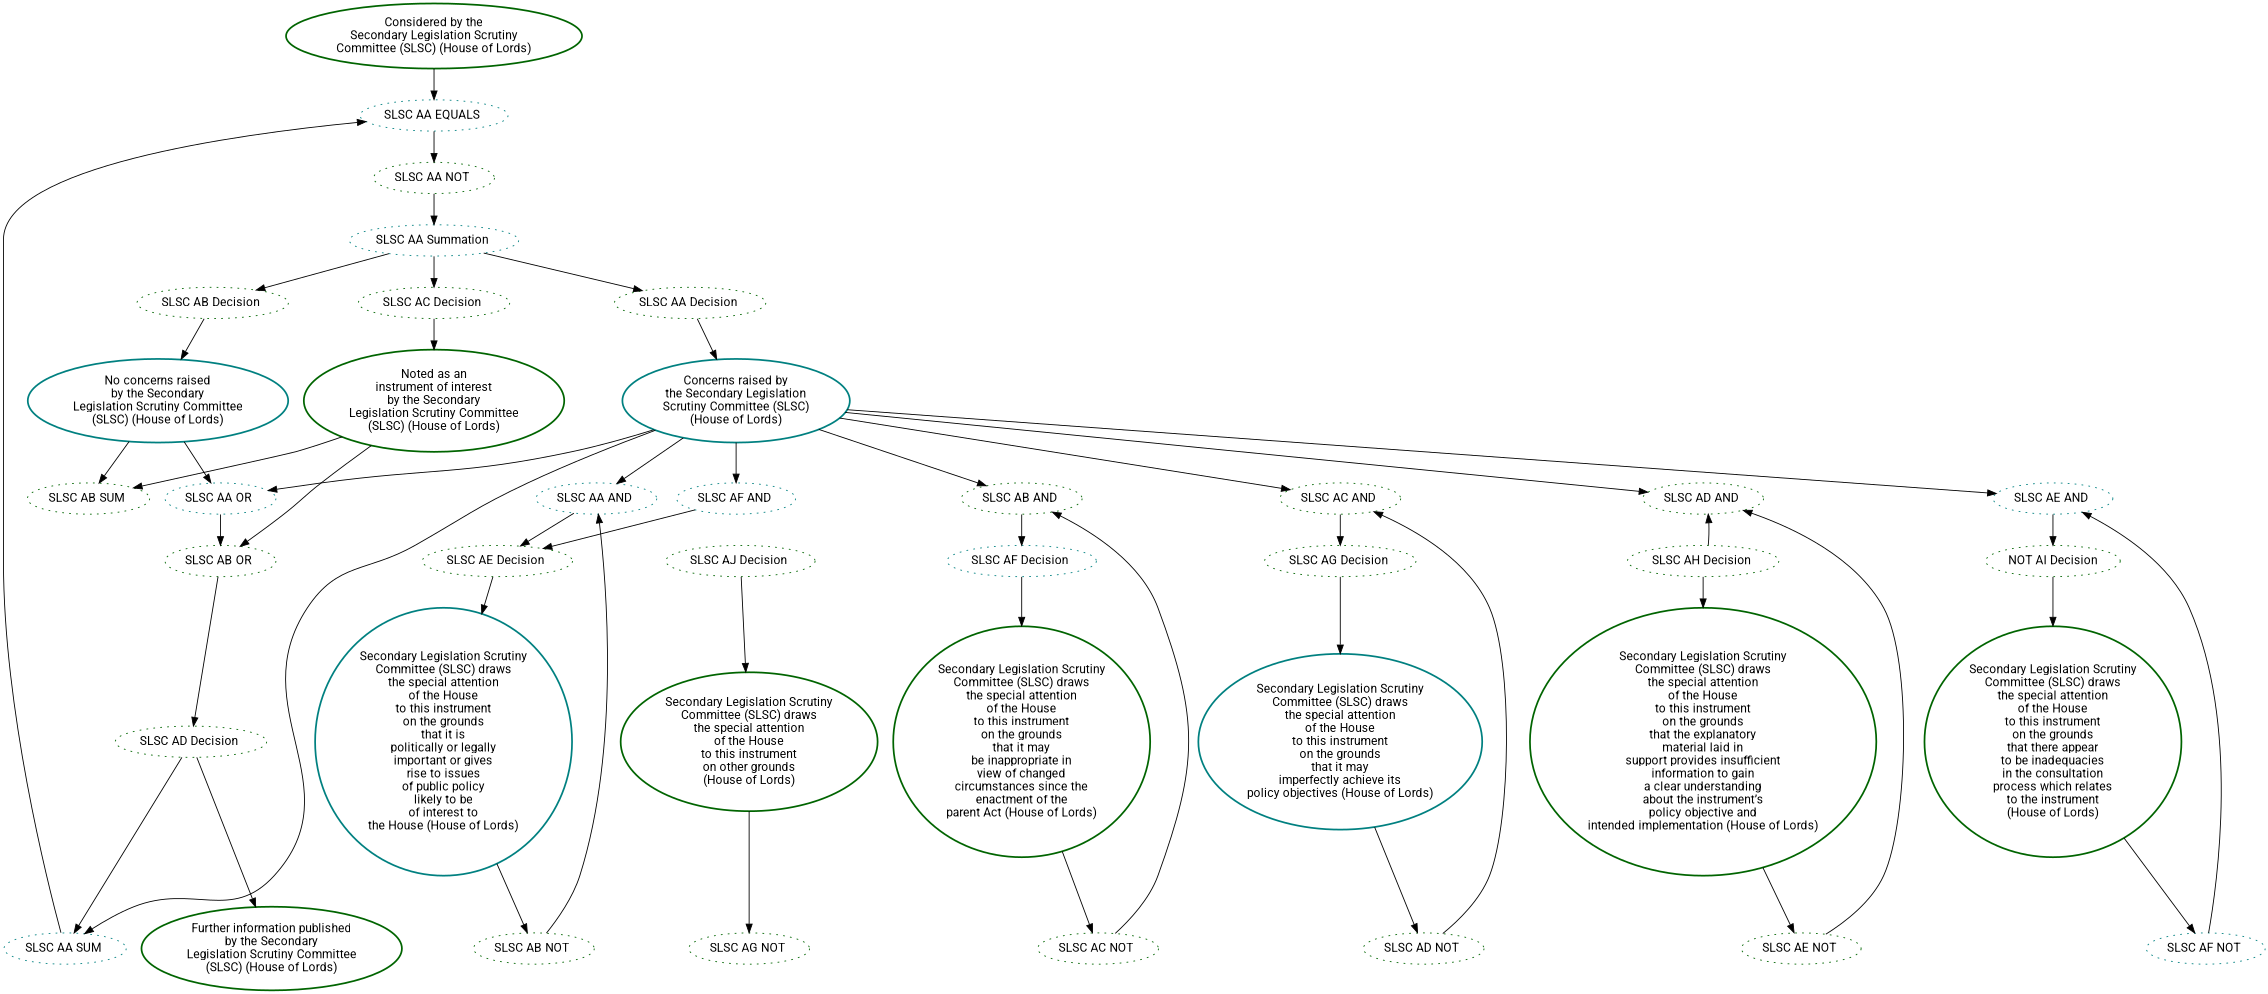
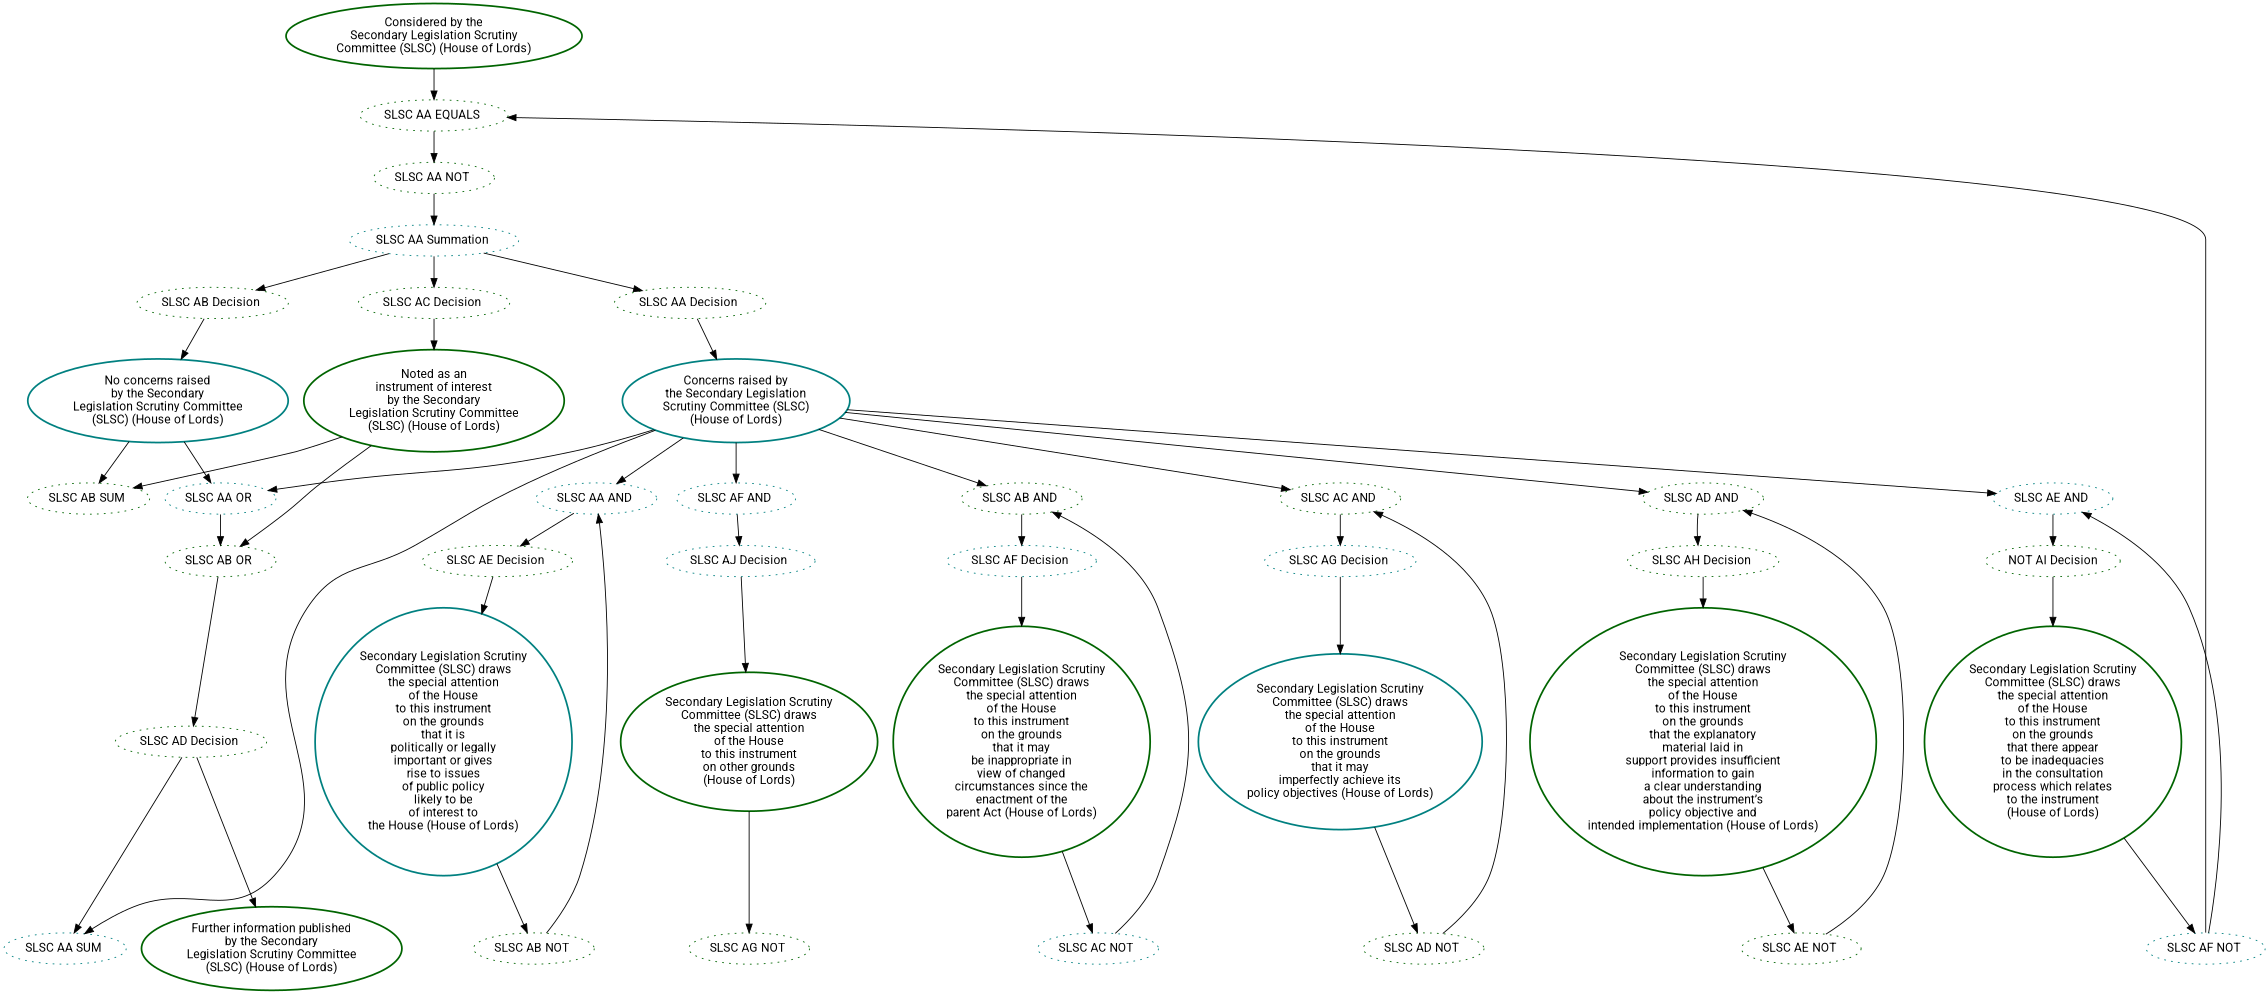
(434, 115) -> (434, 115)
(3, 395) -> (1712, 162)
(623, 528) -> (738, 526)
(1709, 534) -> (1697, 525)
(740, 561) -> (740, 561)
(1340, 561) -> (1340, 561)
(1098, 949) -> (1098, 949)
